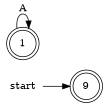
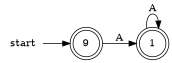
none -> (116, 44)
